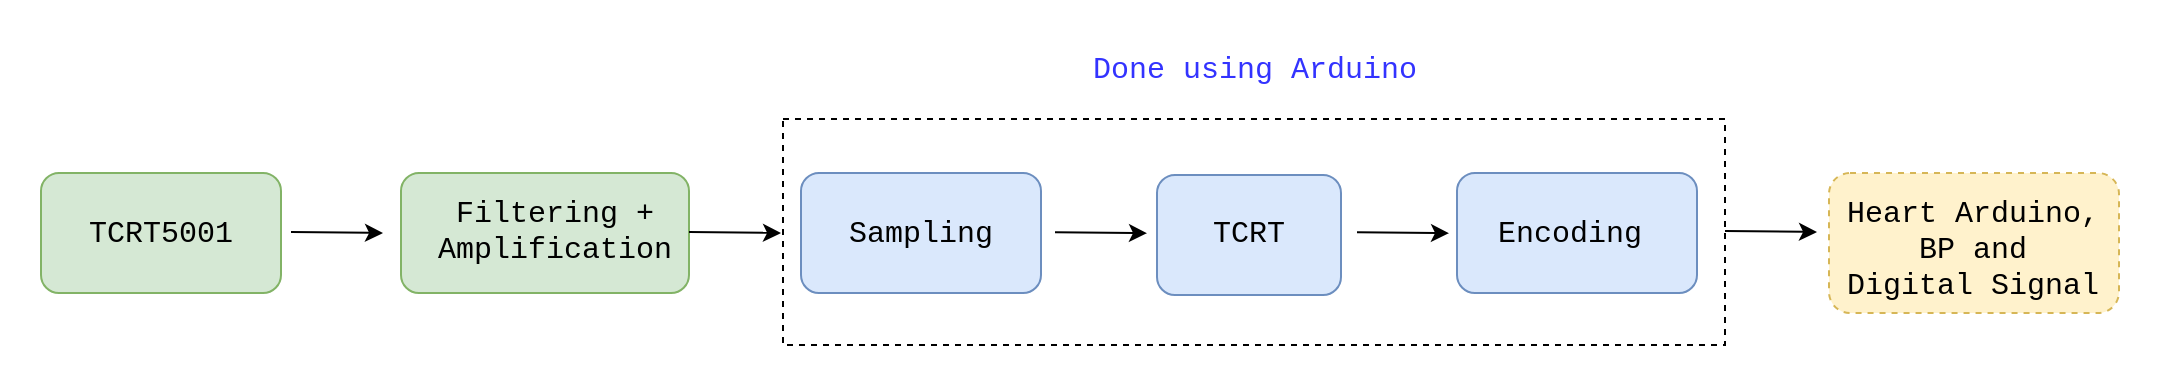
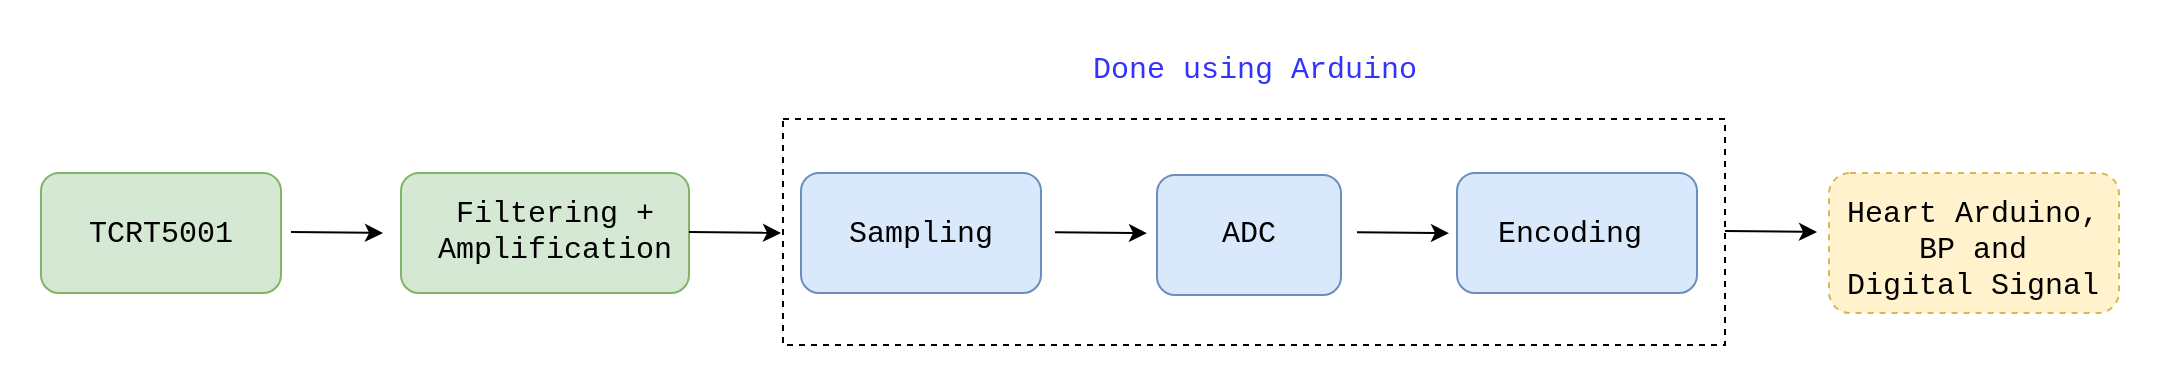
(1250, 235) -> (1250, 235)
